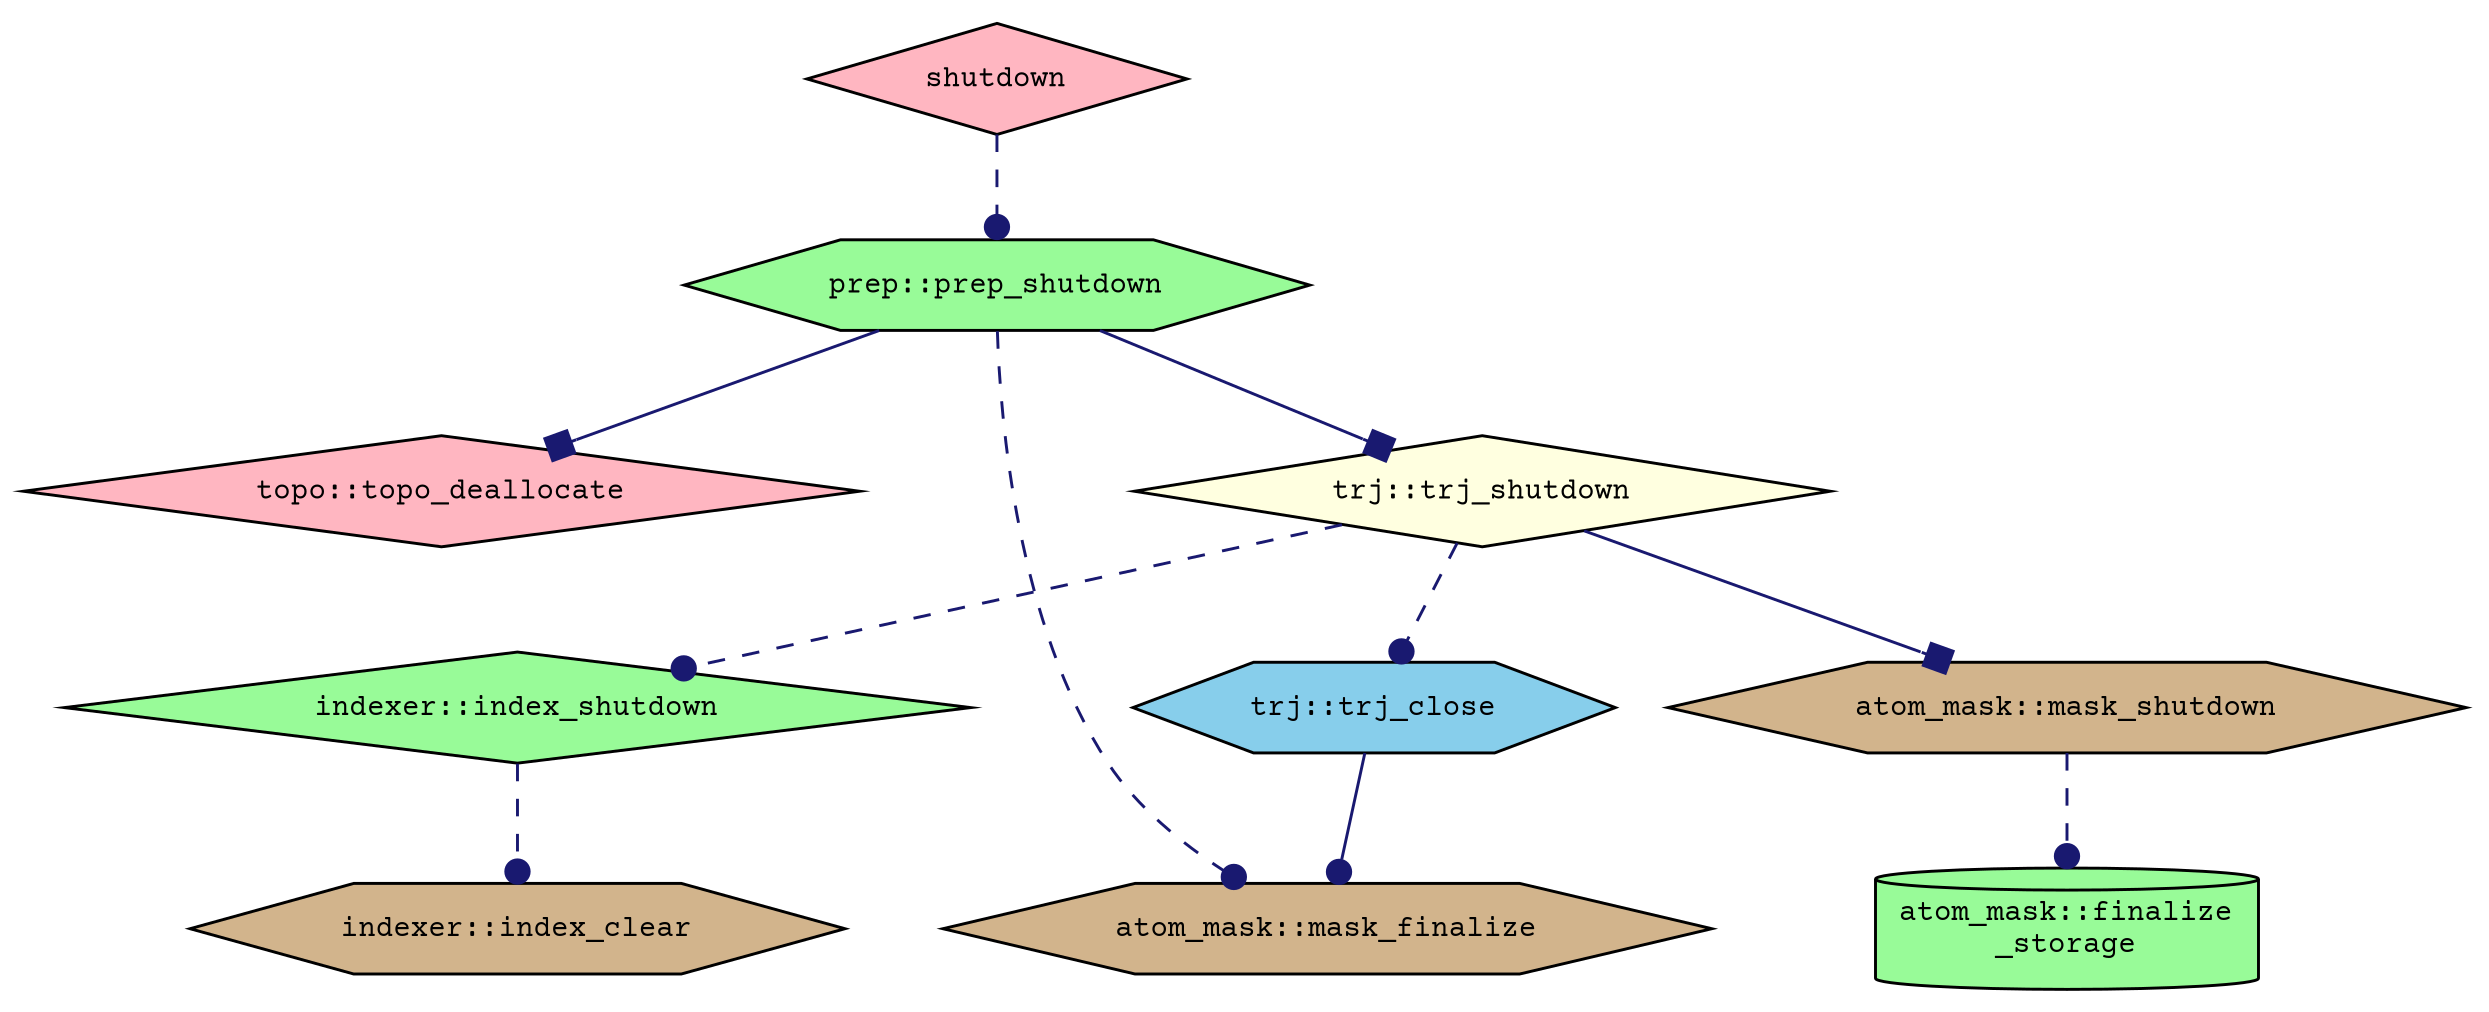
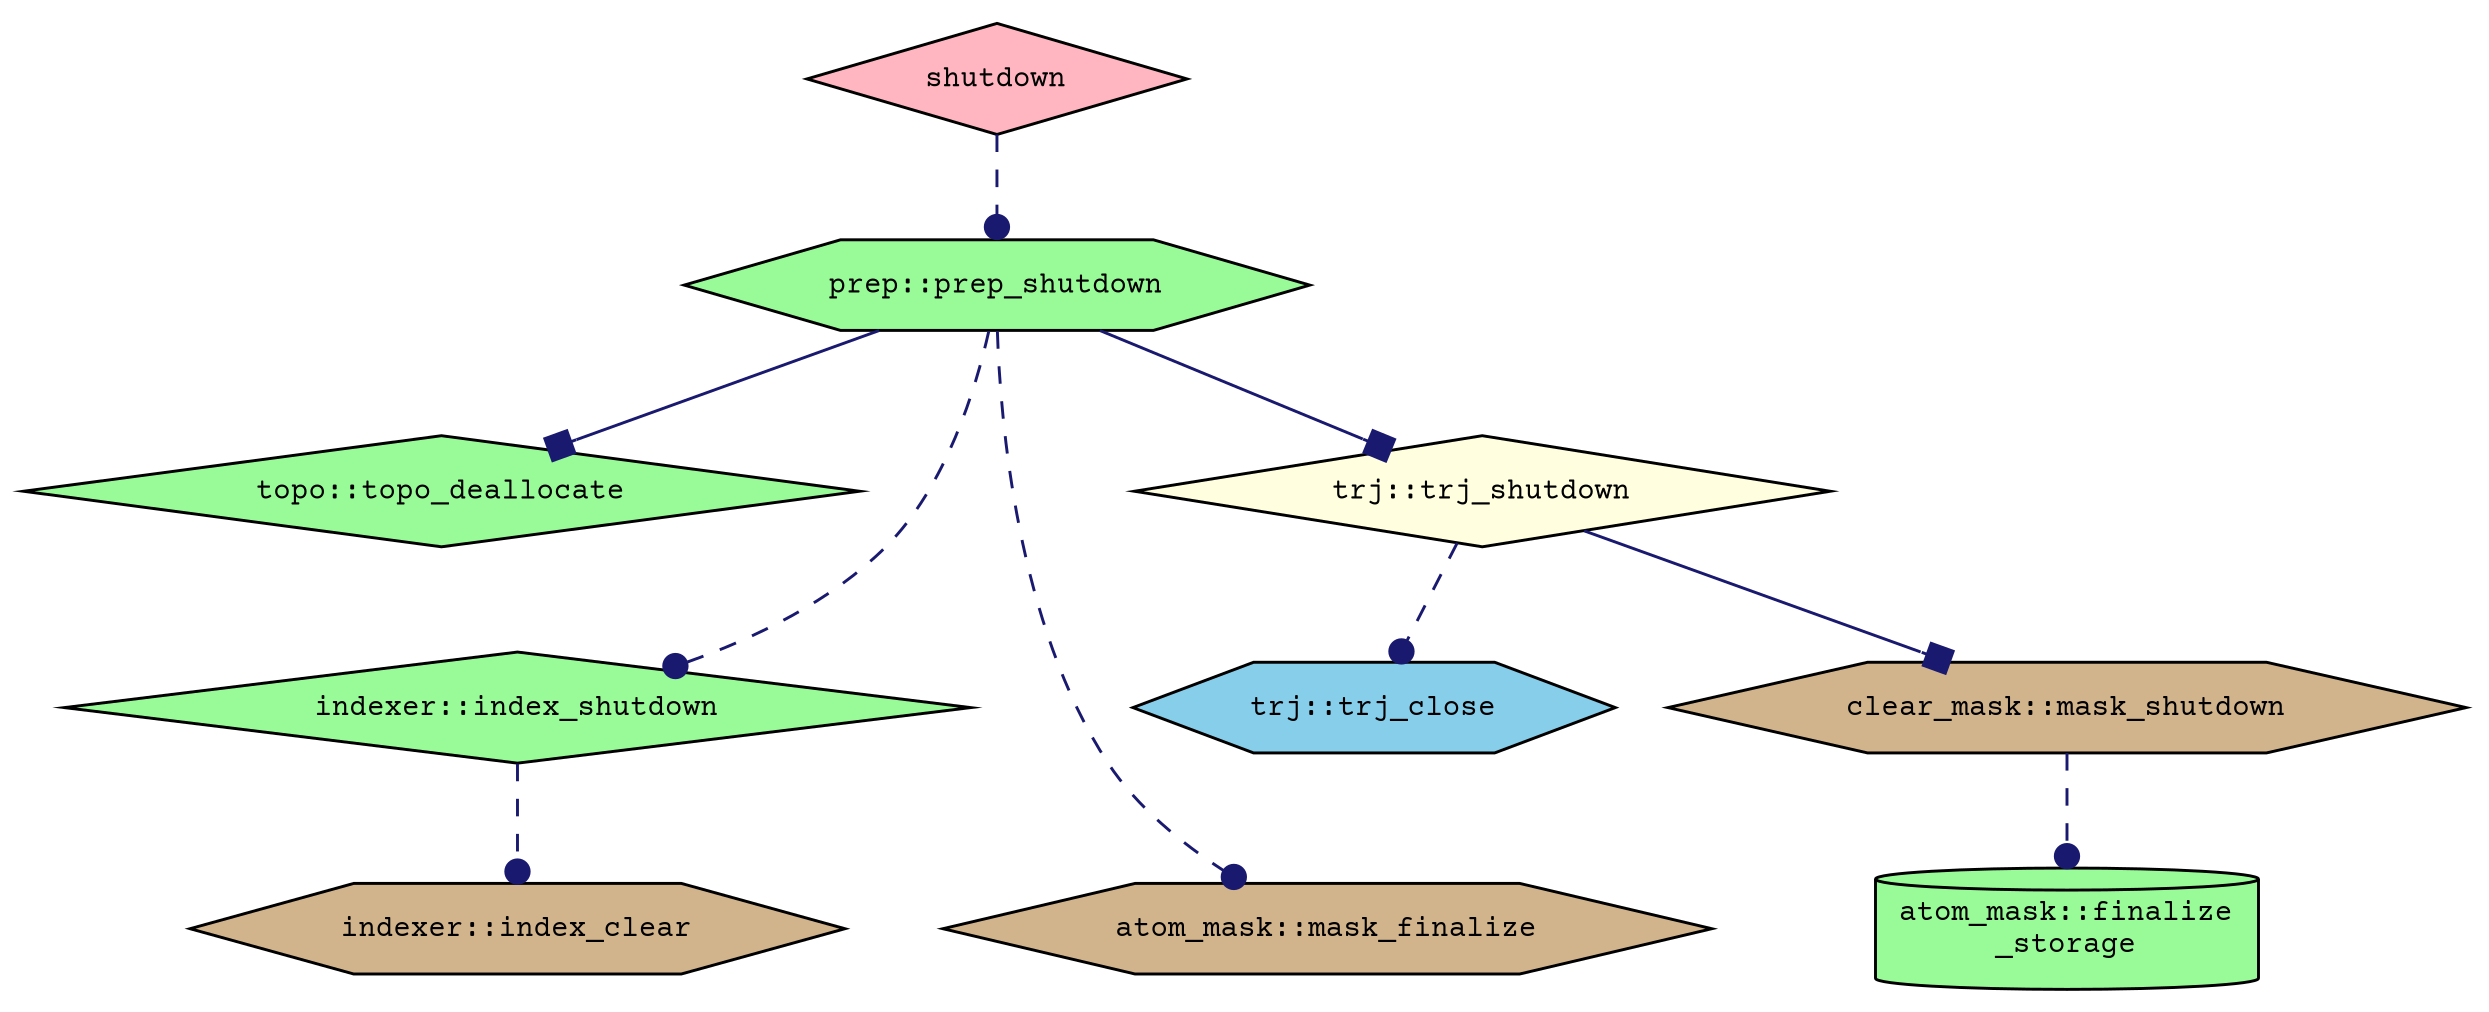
(441, 491) -> (441, 491)
(1003, 599) -> (889, 543)
(2067, 708) -> (2067, 708)
(1353, 806) -> none
